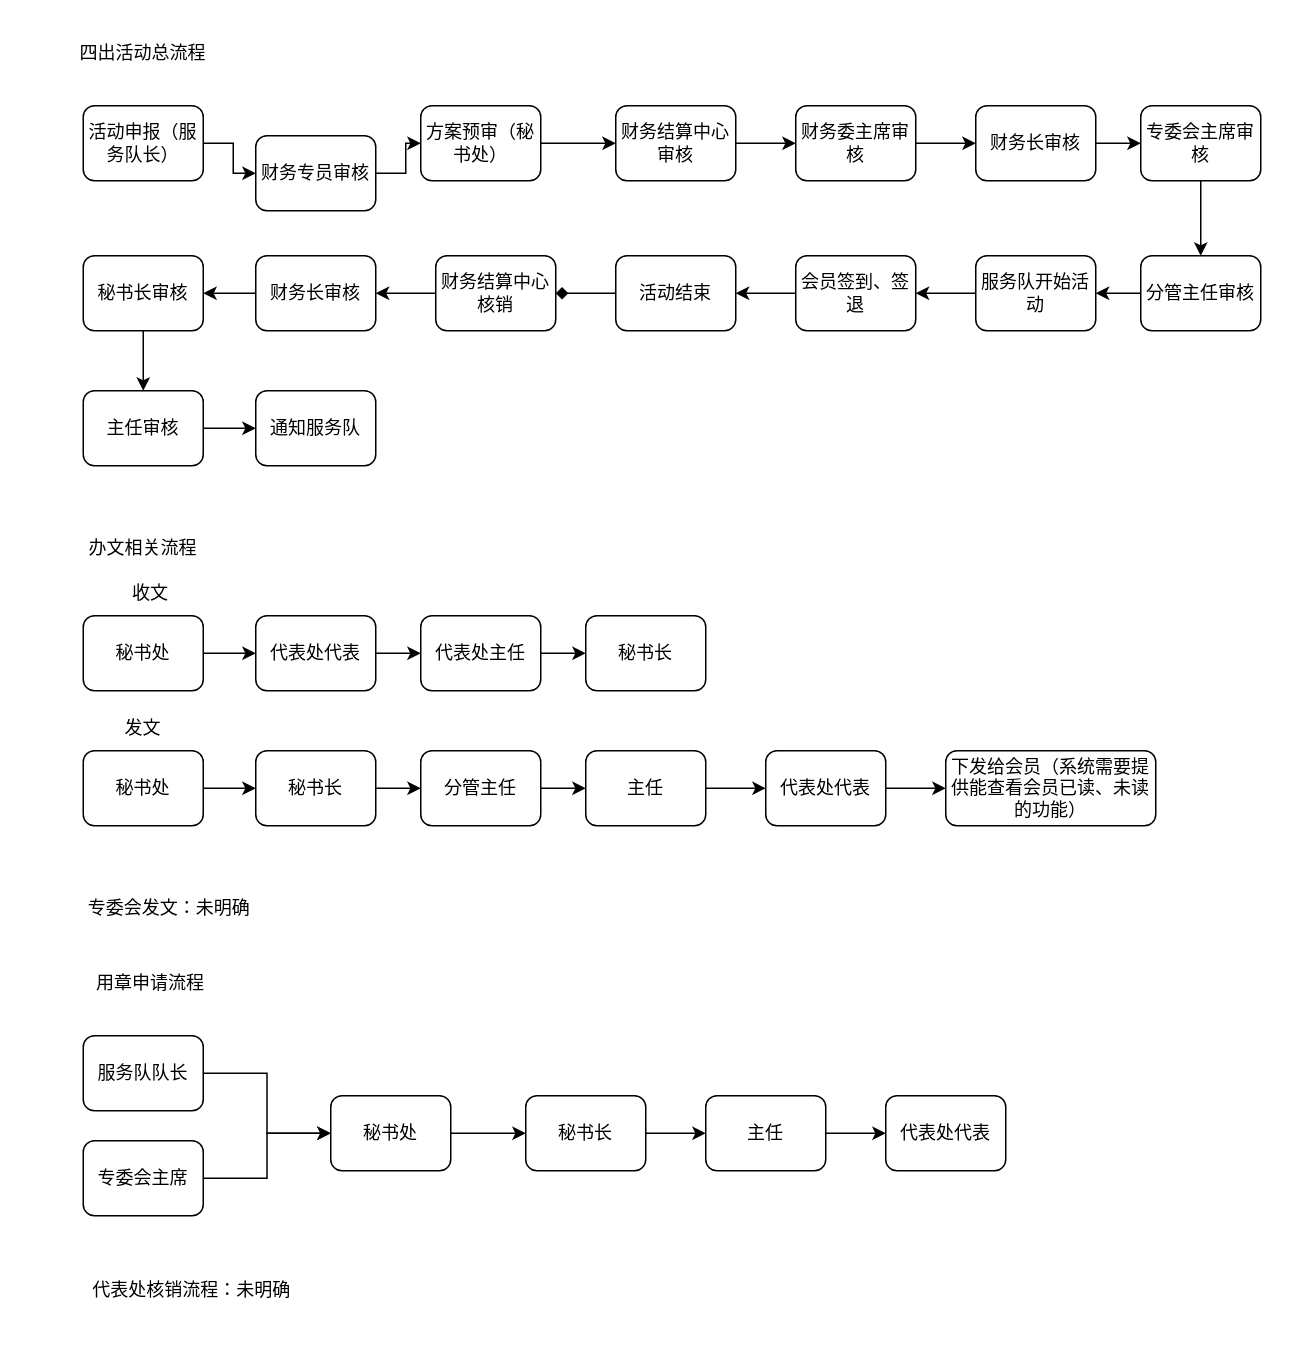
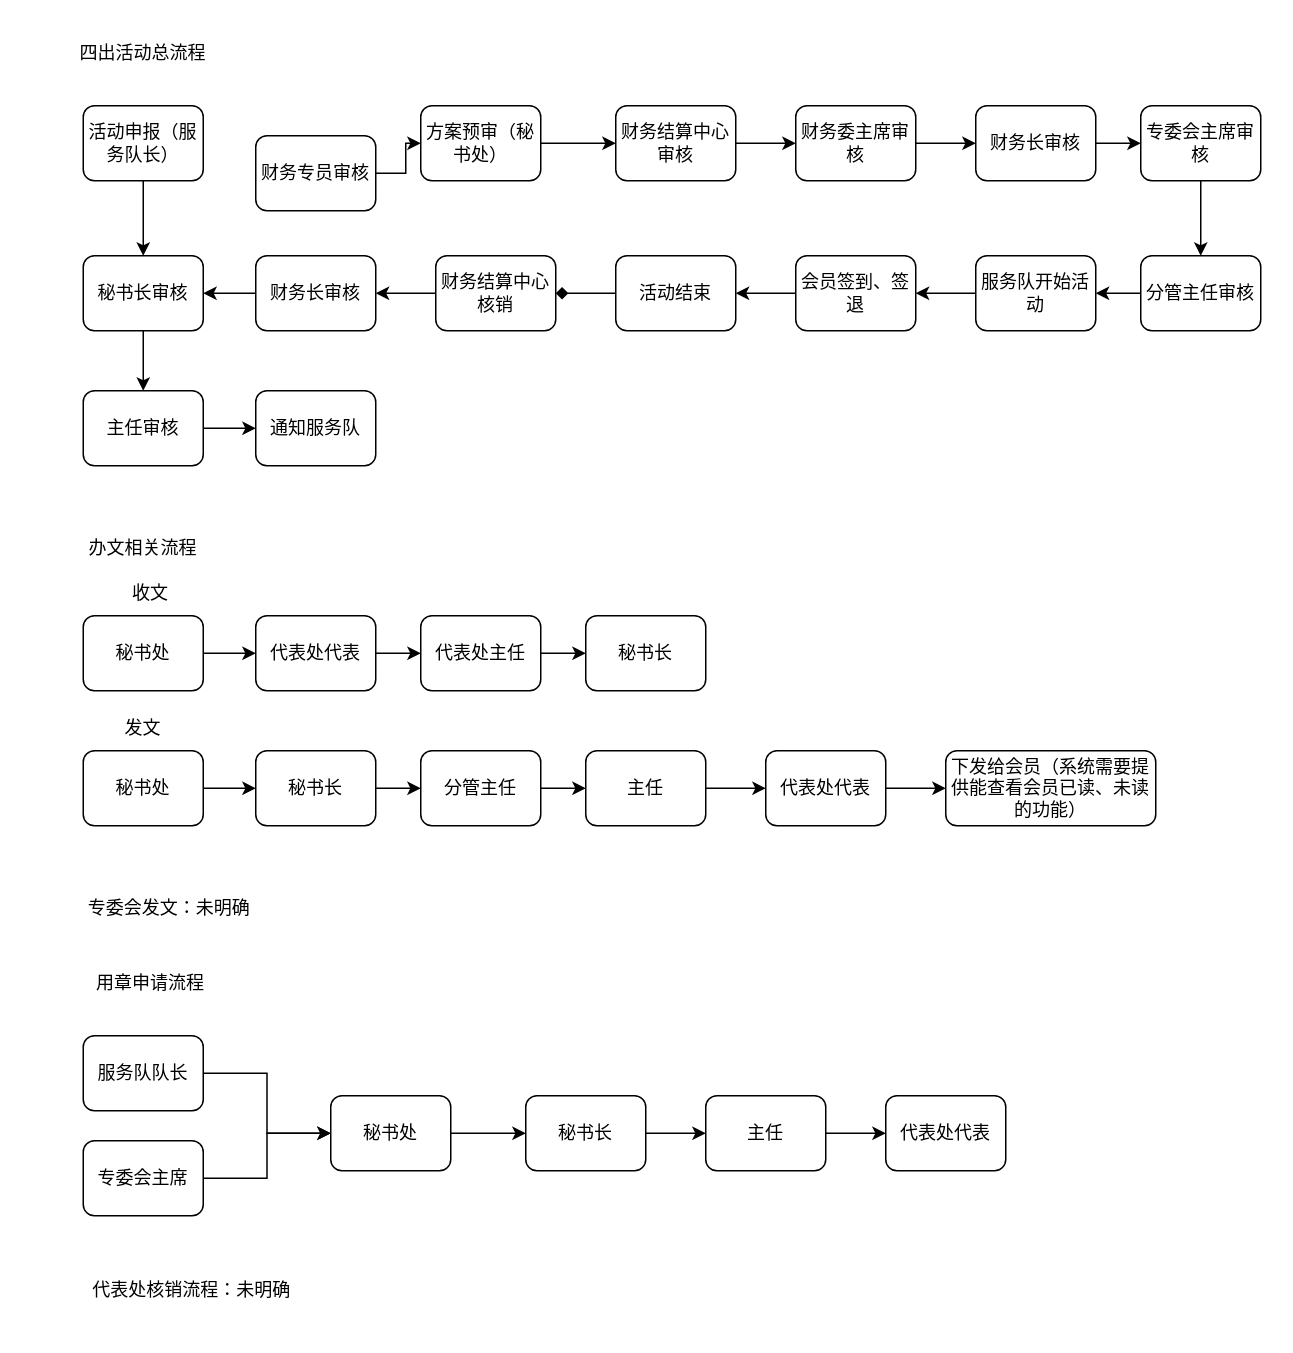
(233, 149) -> (143, 213)
